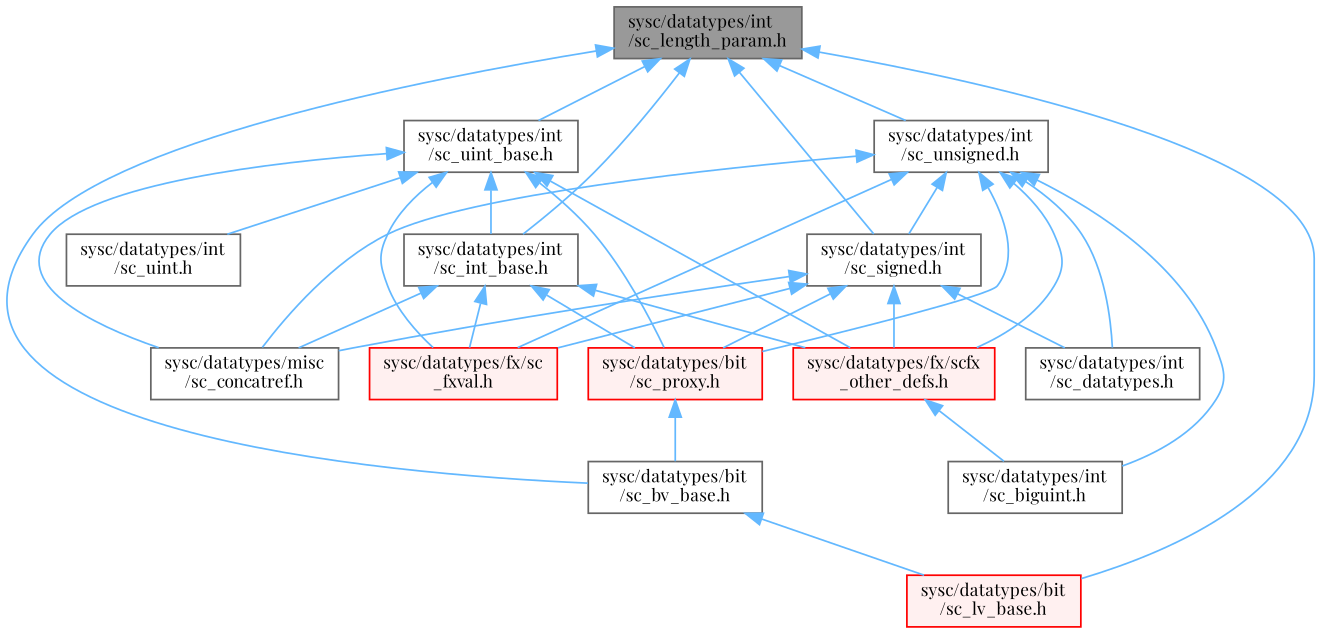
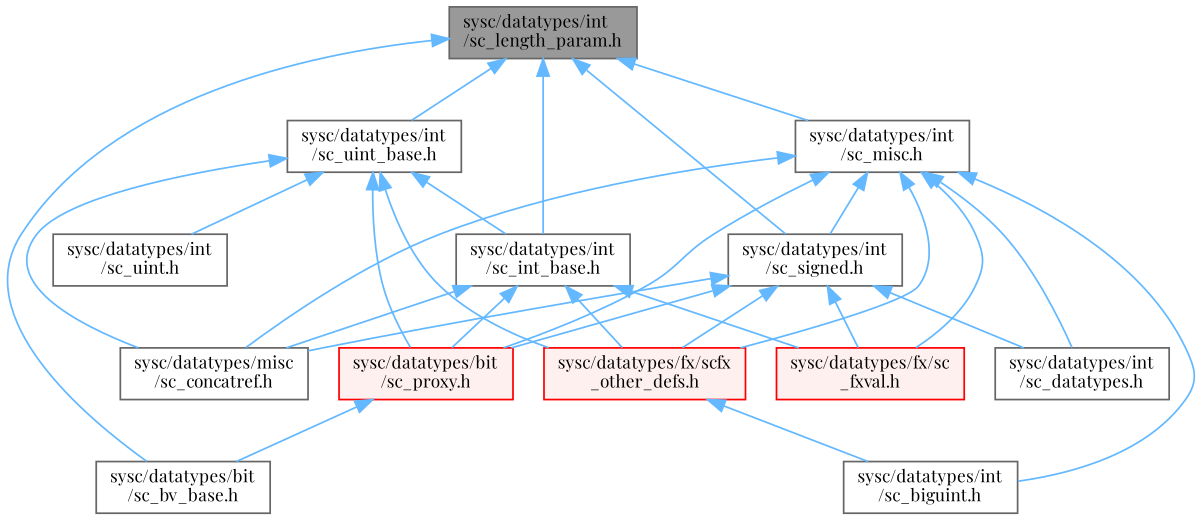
(961, 146) -> (882, 146)
(381, 264) -> none
(994, 601) -> none
